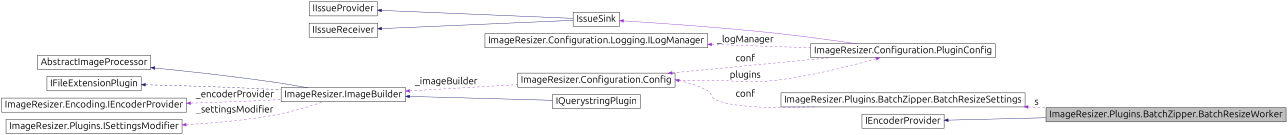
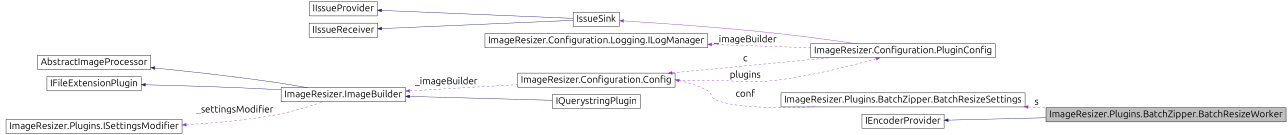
(744, 40) -> (744, 40)
(744, 59) -> (744, 59)
(213, 87) -> (213, 87)
(94, 105) -> none
